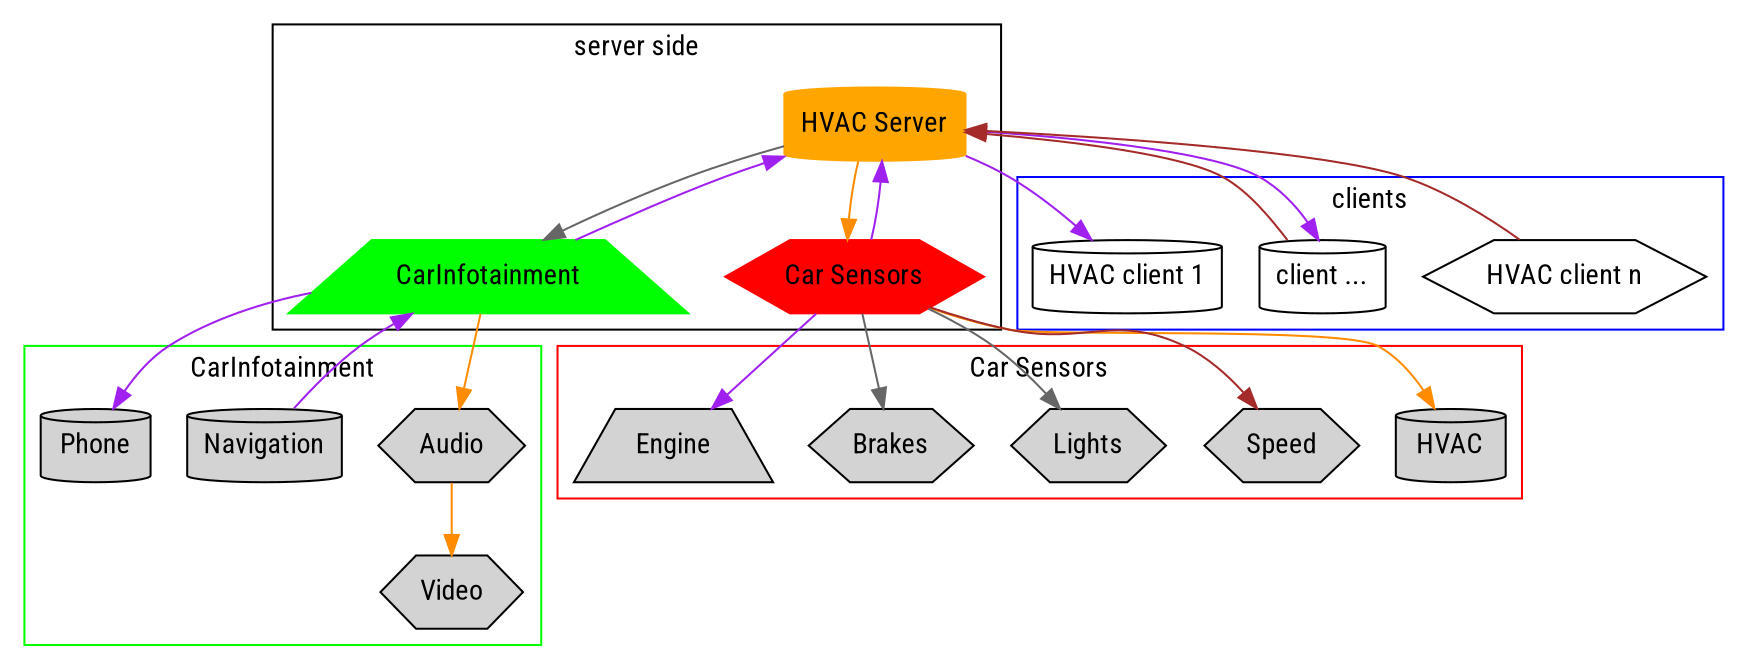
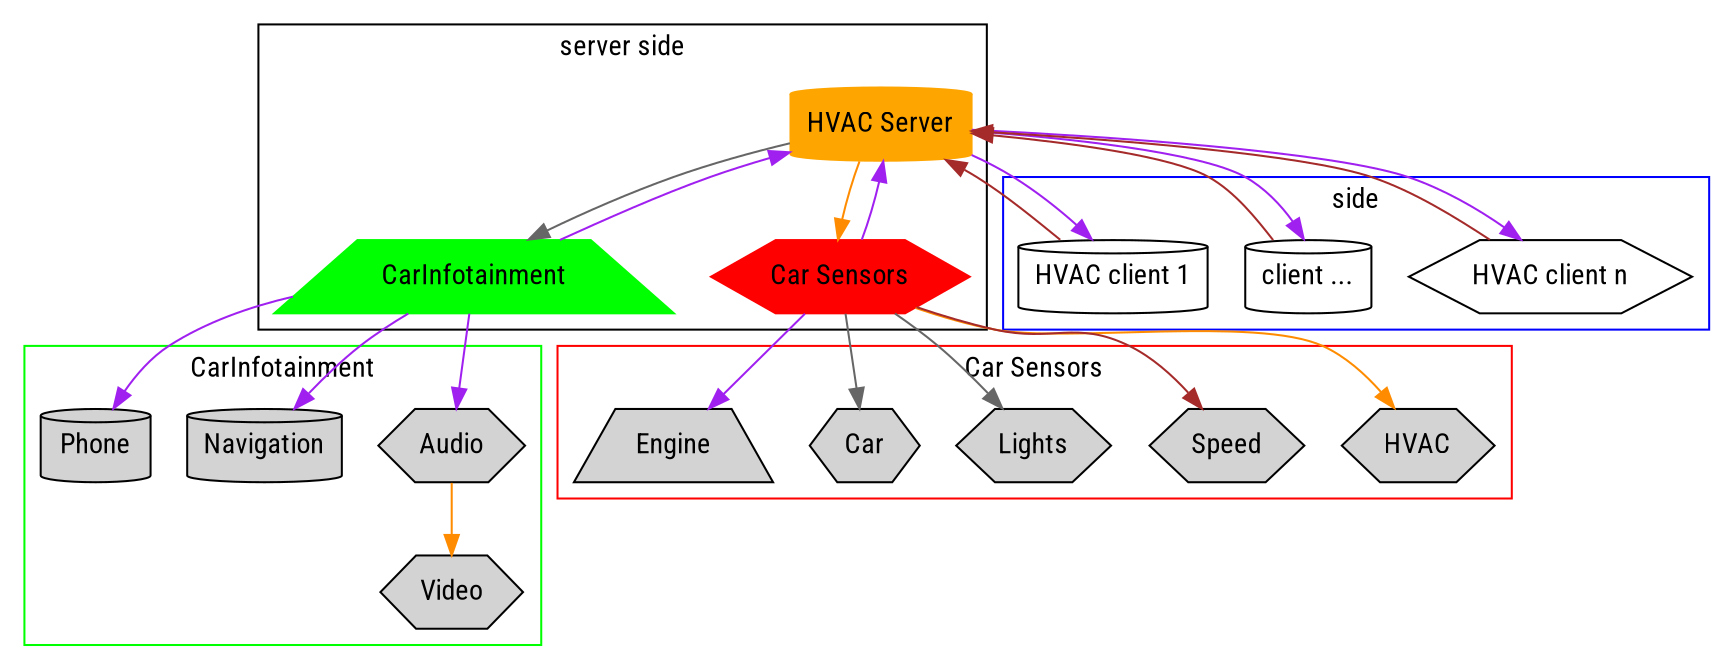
none -> (1245, 150)
(1370, 200) -> (1356, 200)
none -> (1016, 205)
(471, 358) -> (463, 358)
(340, 362) -> (343, 360)
(891, 446) -> (865, 446)
(1451, 446) -> (1418, 446)
